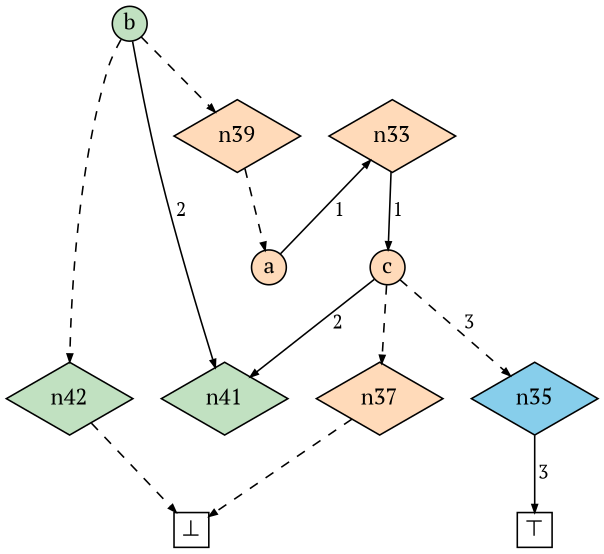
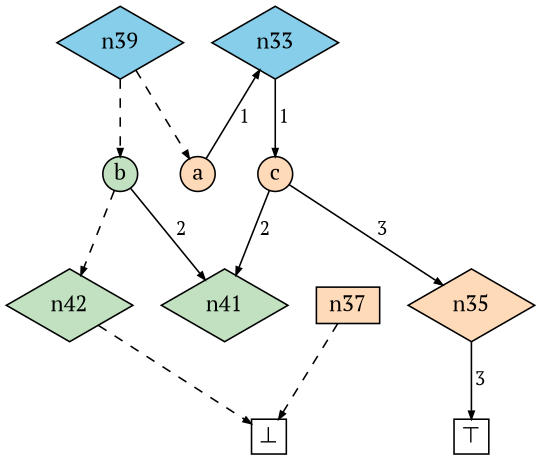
(175, 71) -> (120, 114)
(237, 136) -> (120, 43)
(392, 136) -> (275, 43)
(384, 320) -> none
(452, 325) -> (363, 233)
(380, 399) -> (348, 305)
(535, 399) -> (471, 305)
